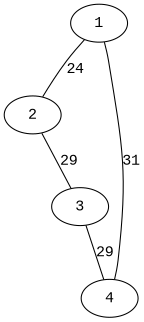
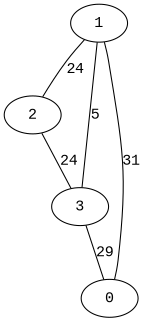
none -> (90, 115)
(69, 161) -> (69, 161)
(110, 298) -> (110, 298)
